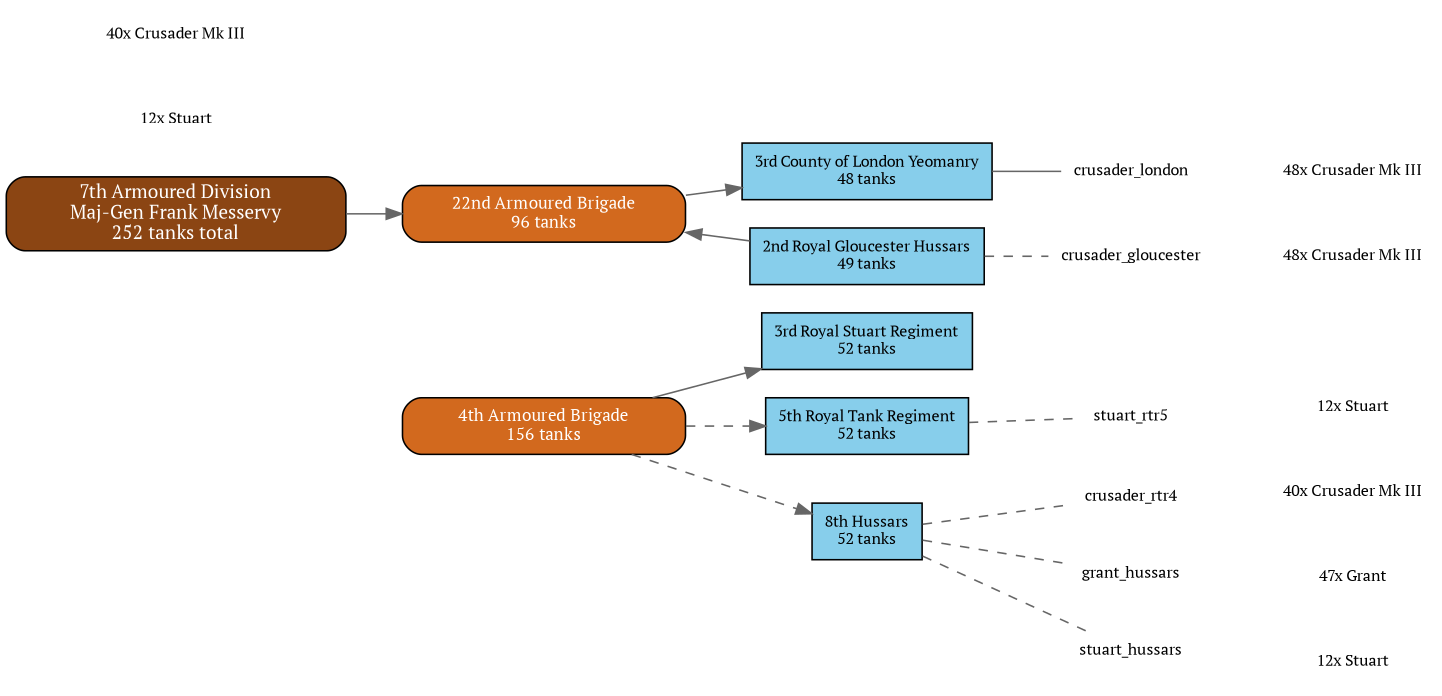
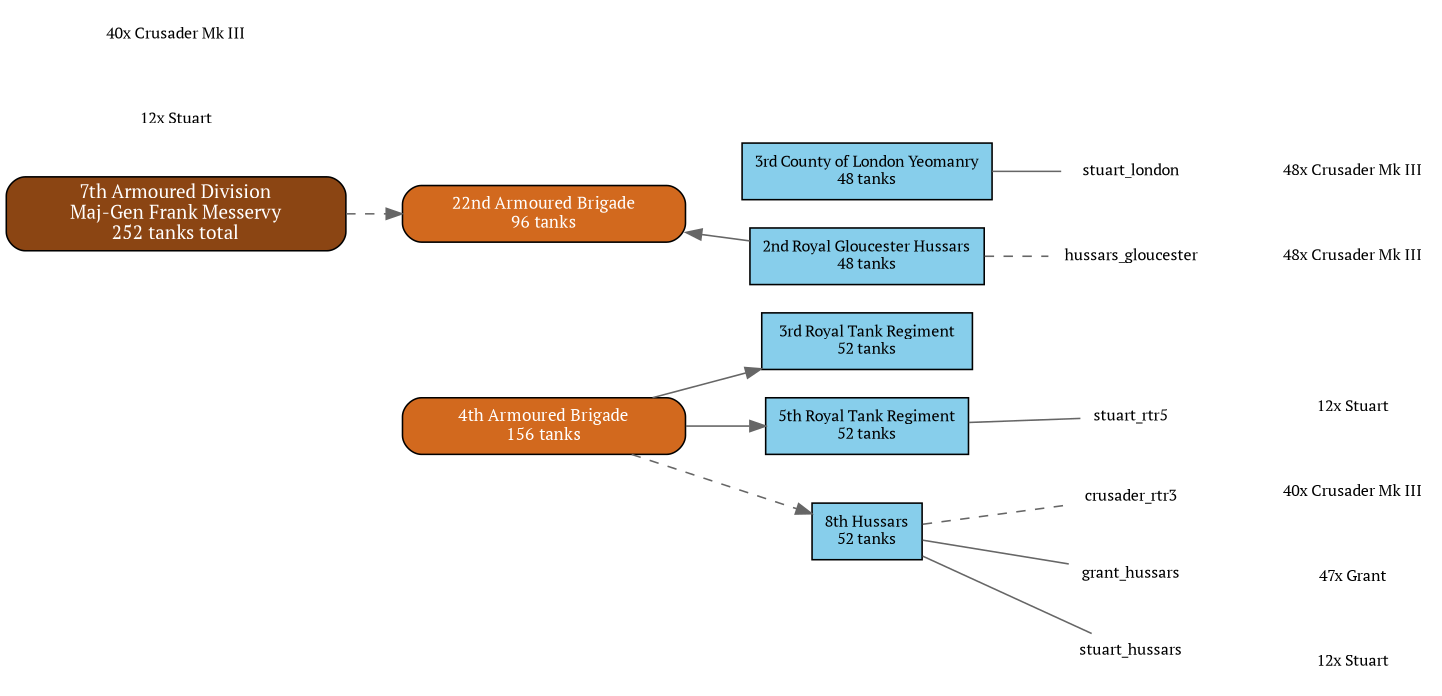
(1131, 171) -> (1131, 171)
(706, 193) -> none
(366, 214) -> (366, 214)
(867, 256) -> (867, 256)
(1131, 256) -> (1131, 256)
(867, 341) -> (867, 341)
(1025, 420) -> (1025, 420)
(718, 426) -> (718, 426)
(1131, 497) -> (1131, 497)
(996, 552) -> (996, 552)
(1007, 595) -> (1007, 595)
